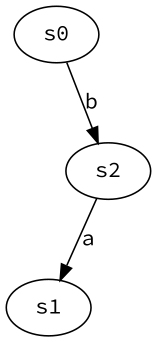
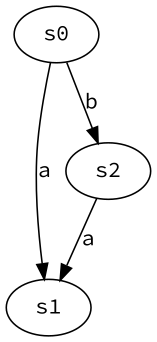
none -> (37, 163)
